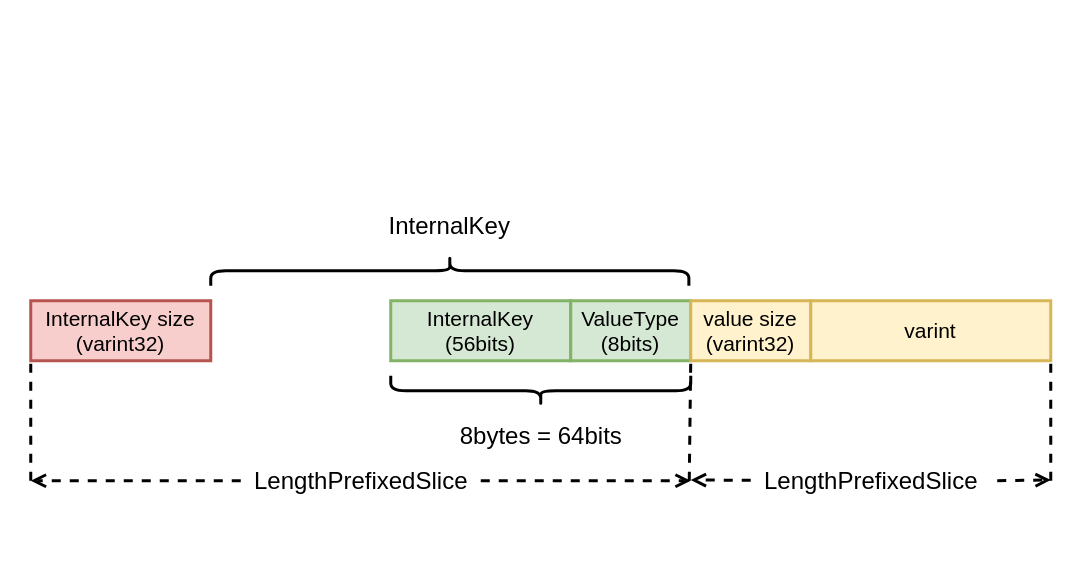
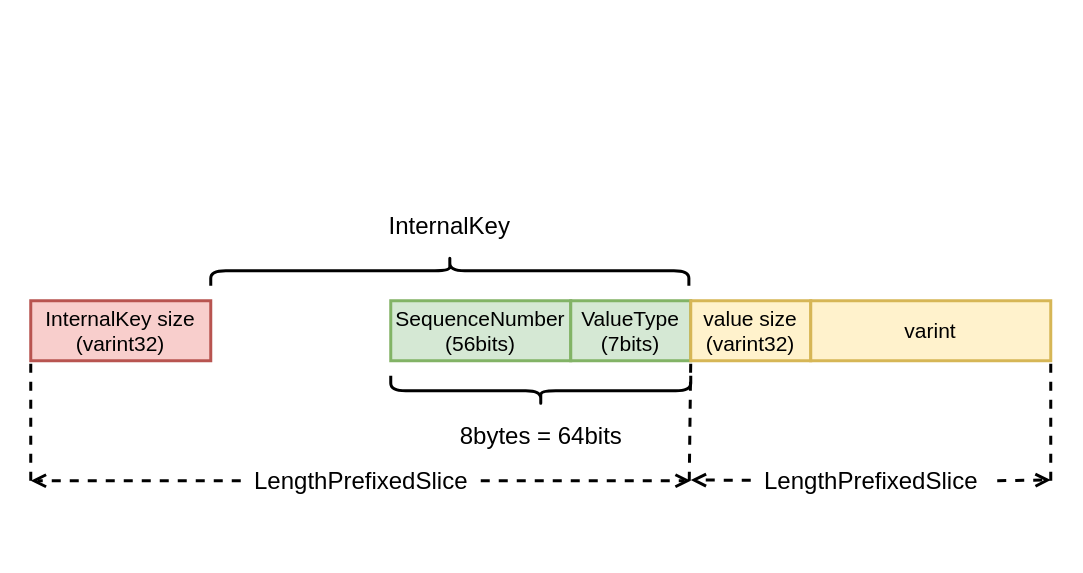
(481, 331) -> (481, 331)
(631, 331) -> (631, 331)
